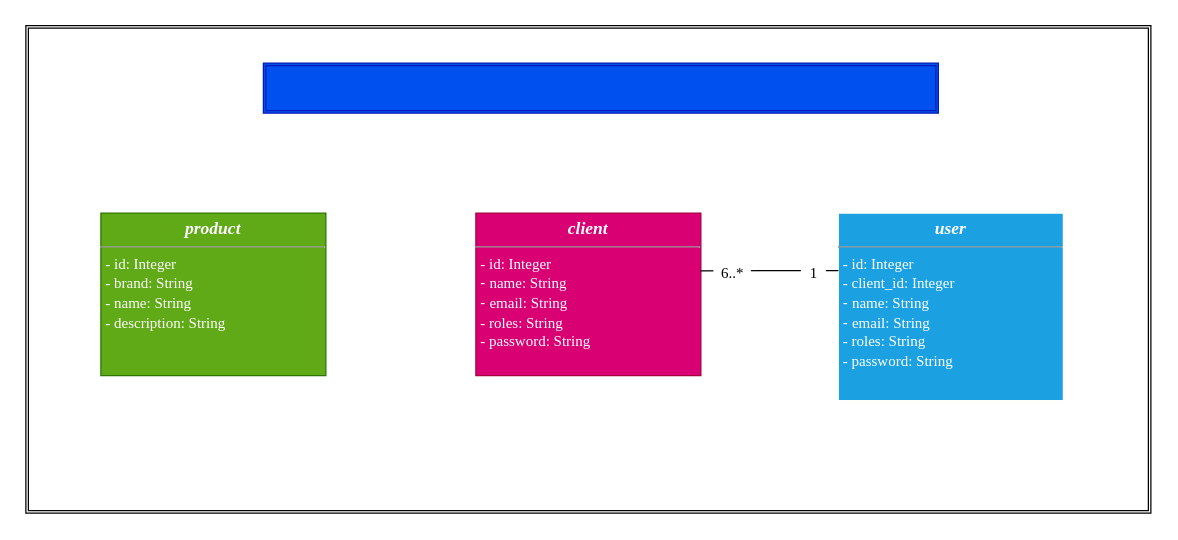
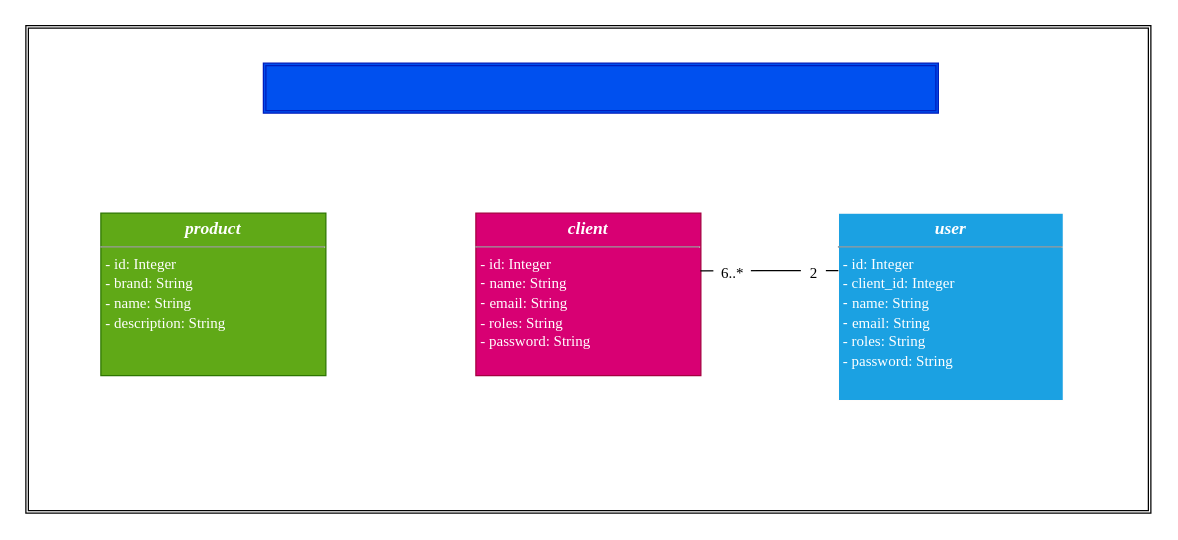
(814, 269) -> (814, 269)
